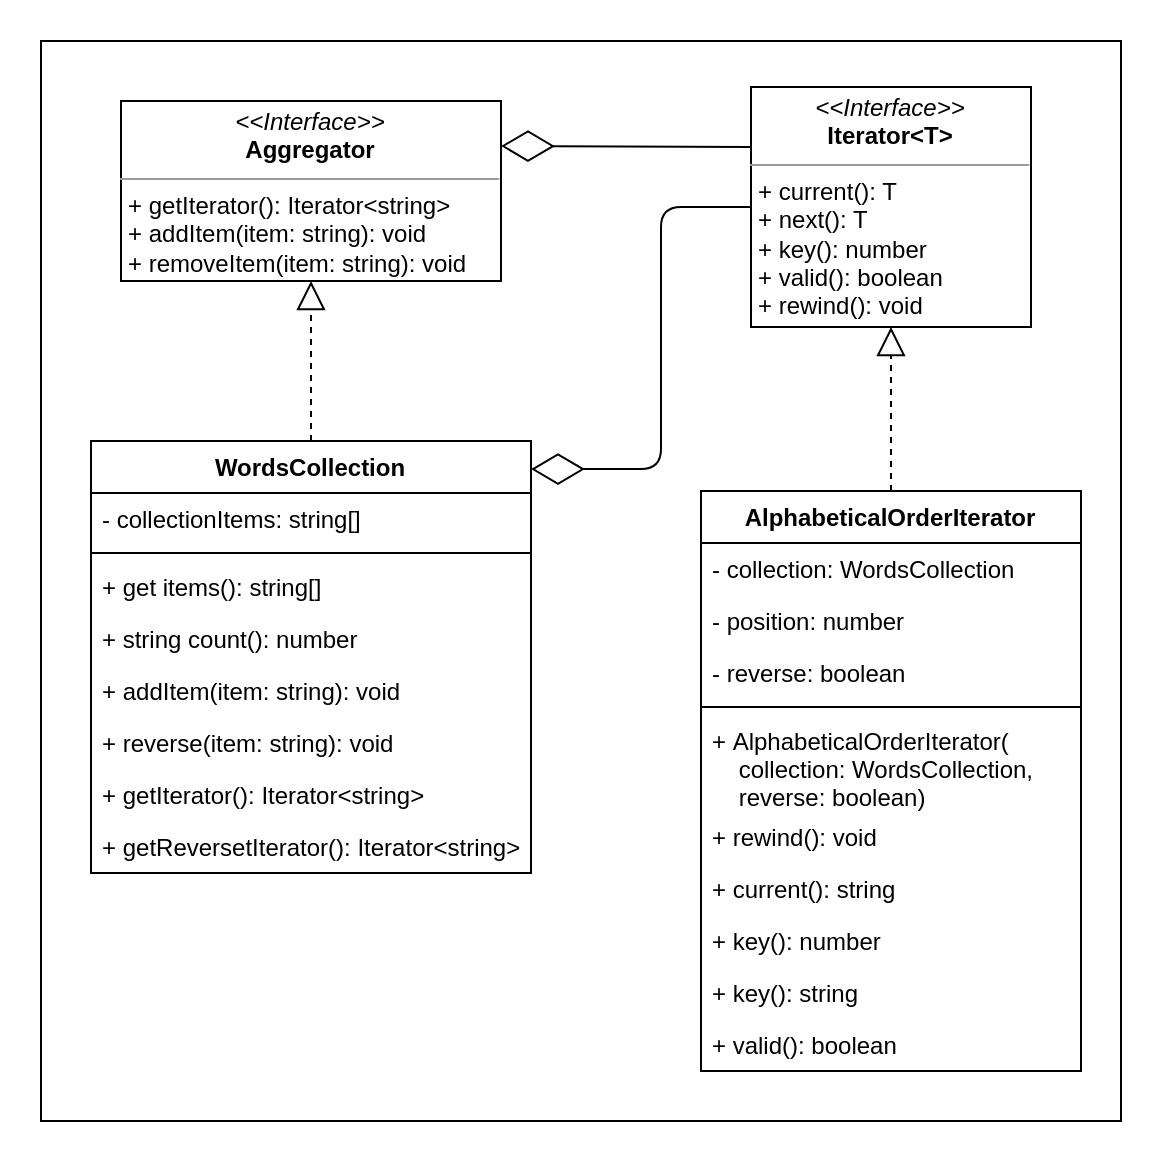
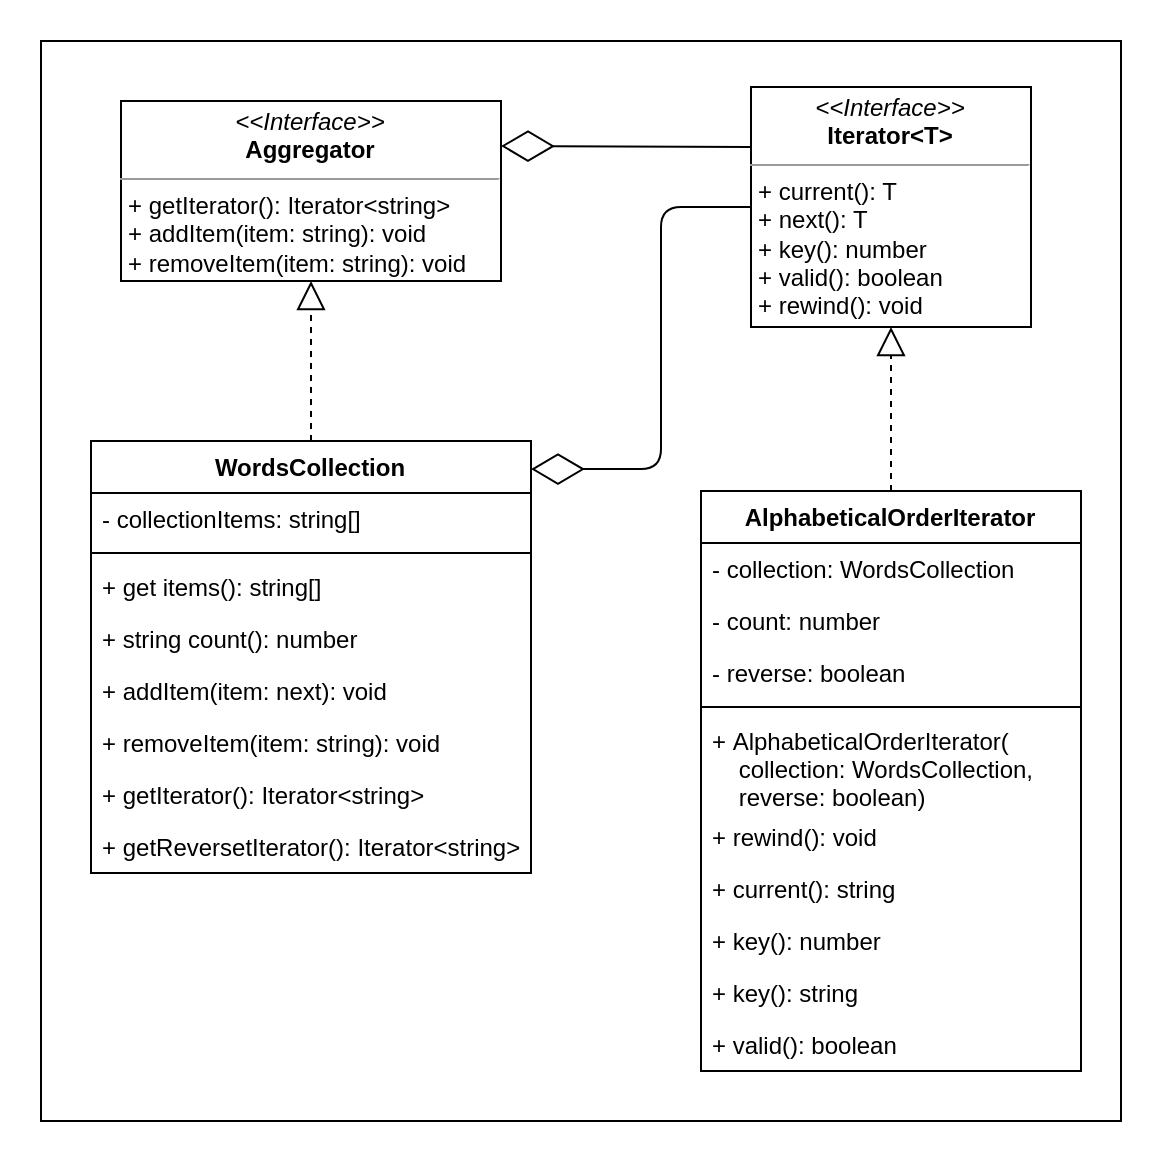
(817, 622) -> (803, 622)
(272, 692) -> (262, 692)
(272, 744) -> (292, 744)
